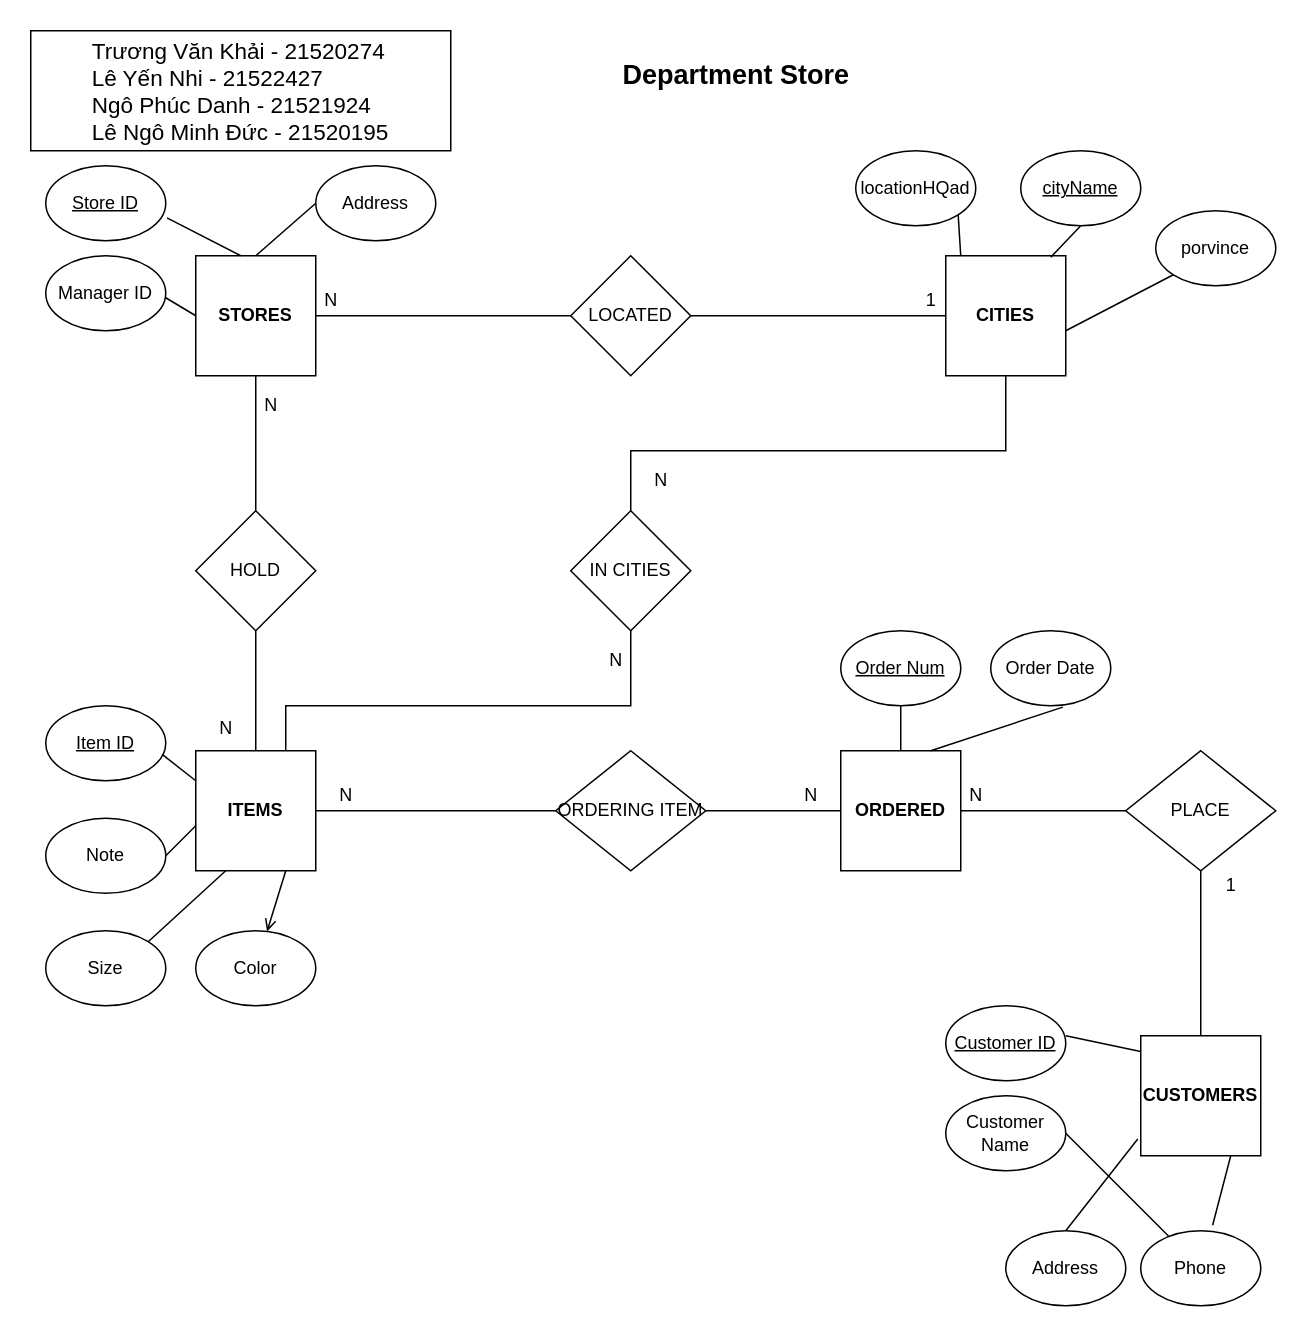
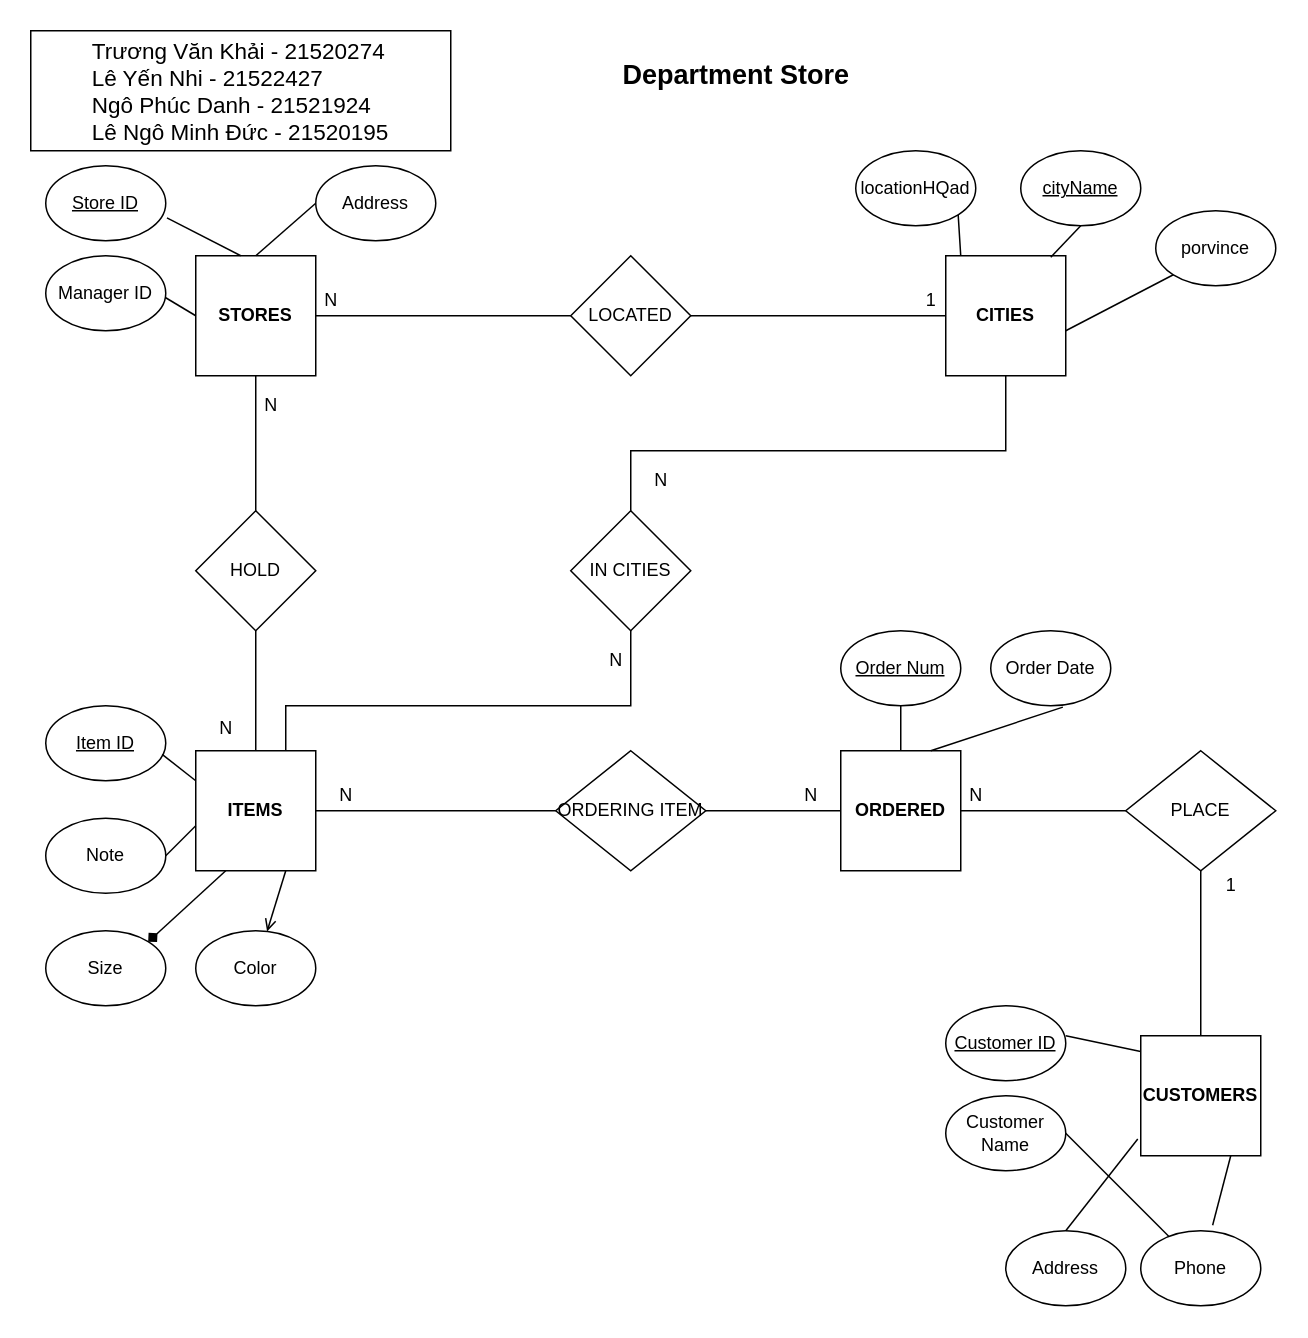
(153, 937) -> (157, 933)
